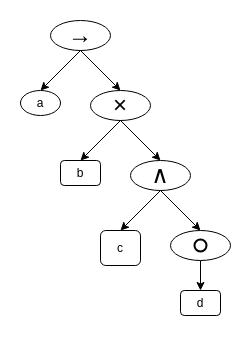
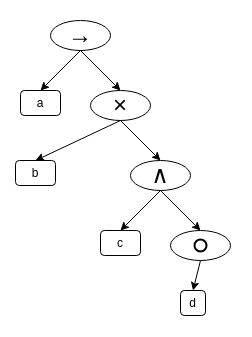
(41, 103) -> (41, 103)
(81, 173) -> (36, 173)
(121, 248) -> (121, 243)
(201, 303) -> (193, 303)
